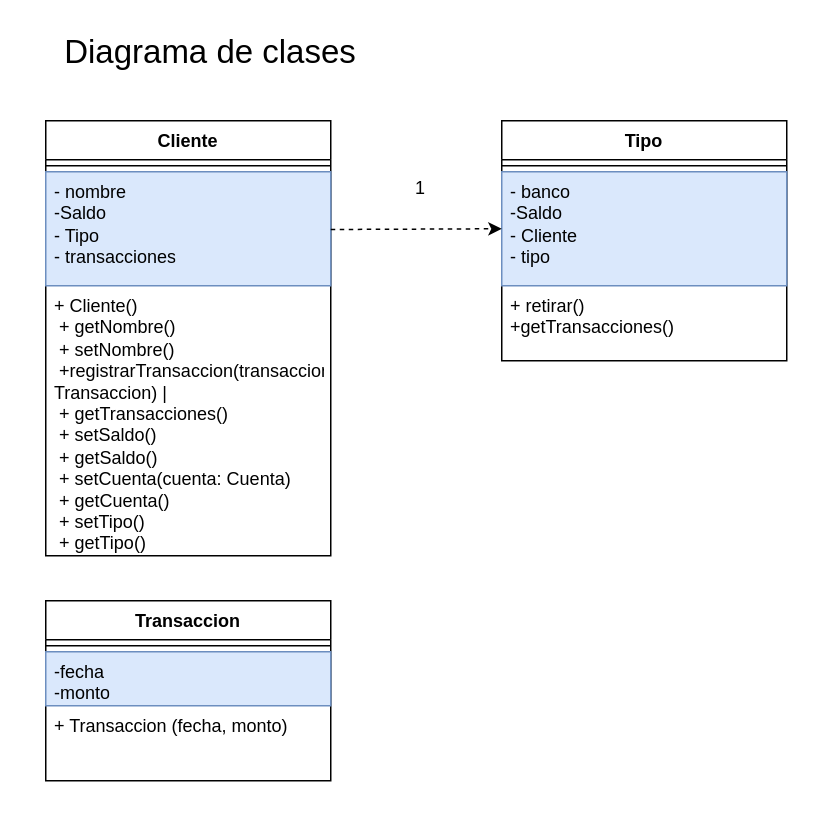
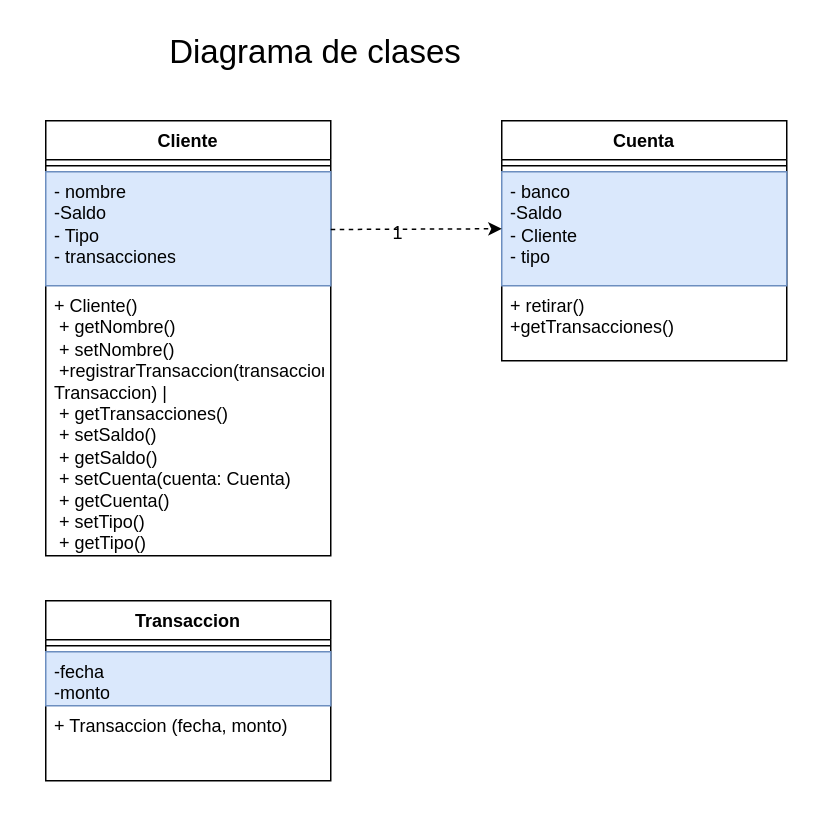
(211, 53) -> (316, 53)
(644, 142) -> (644, 142)
(421, 188) -> (398, 233)
